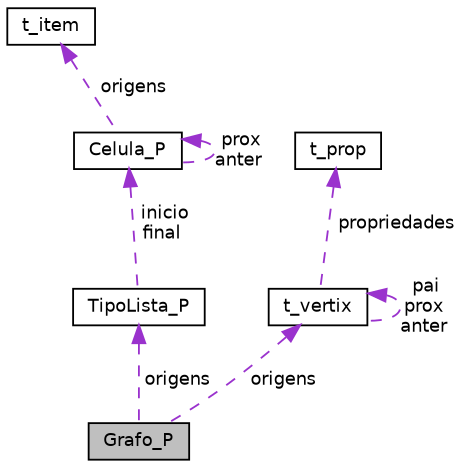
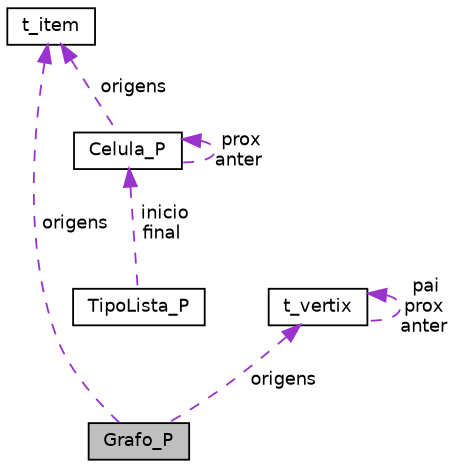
(338, 151) -> none
(139, 383) -> (38, 255)
